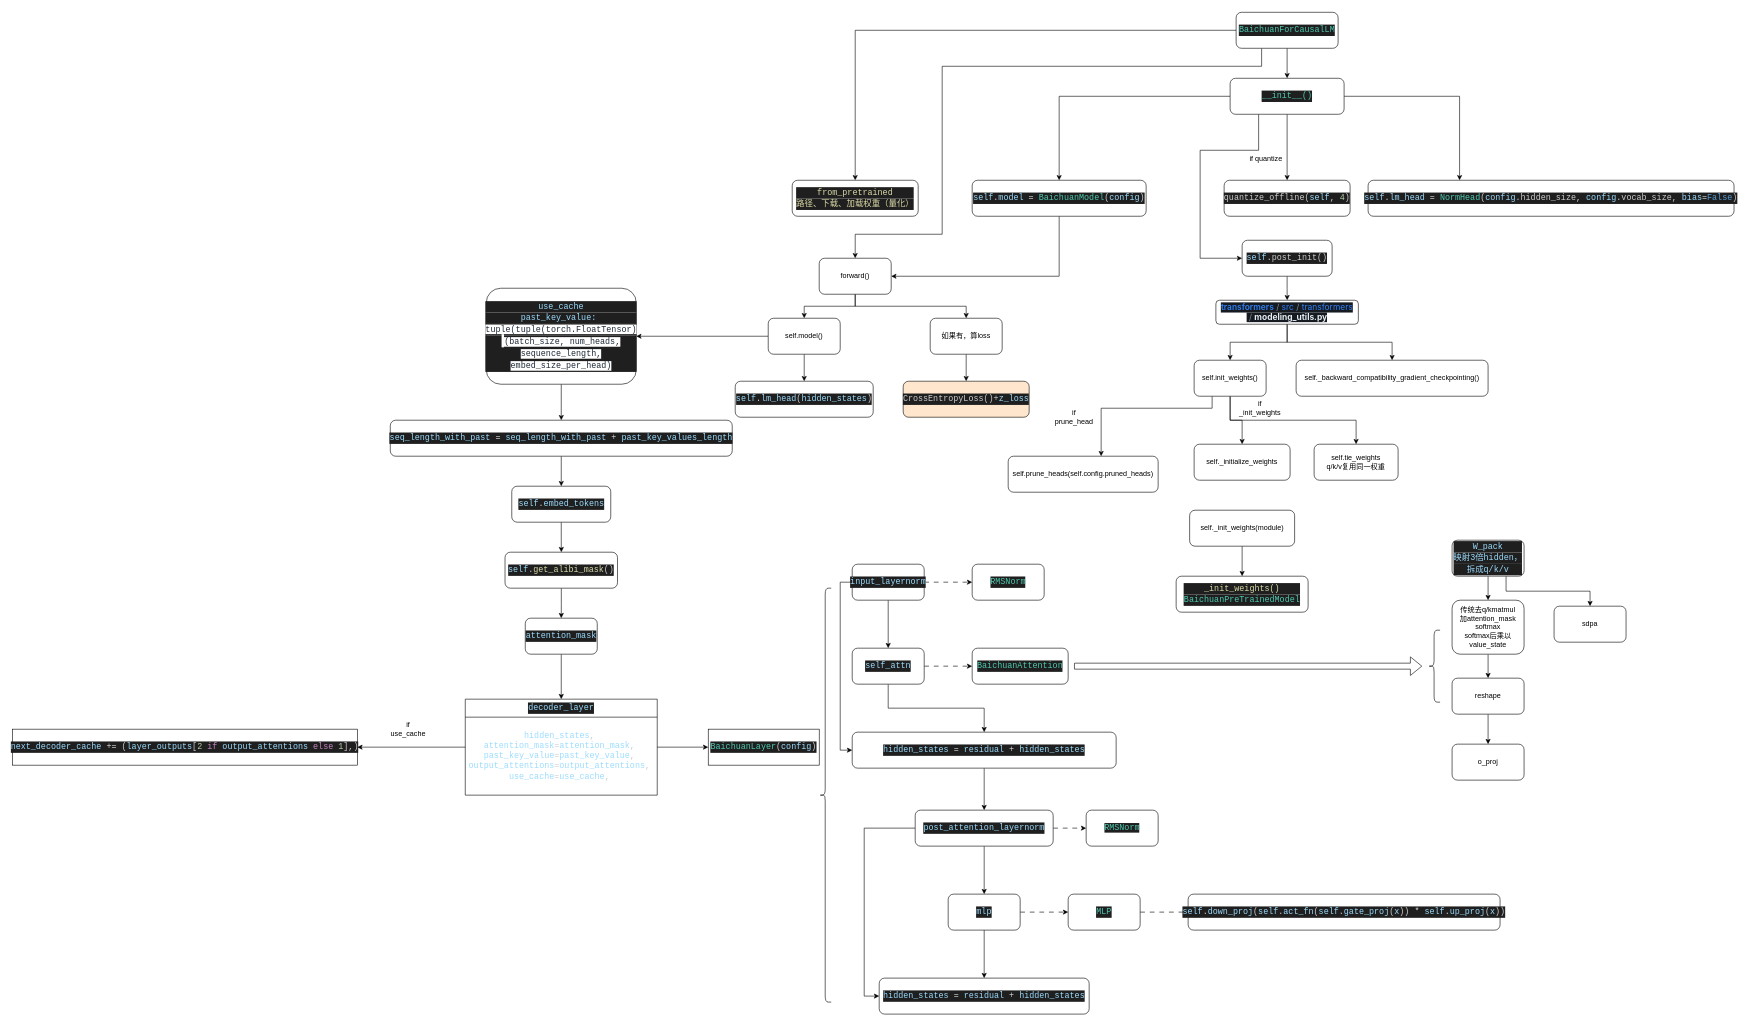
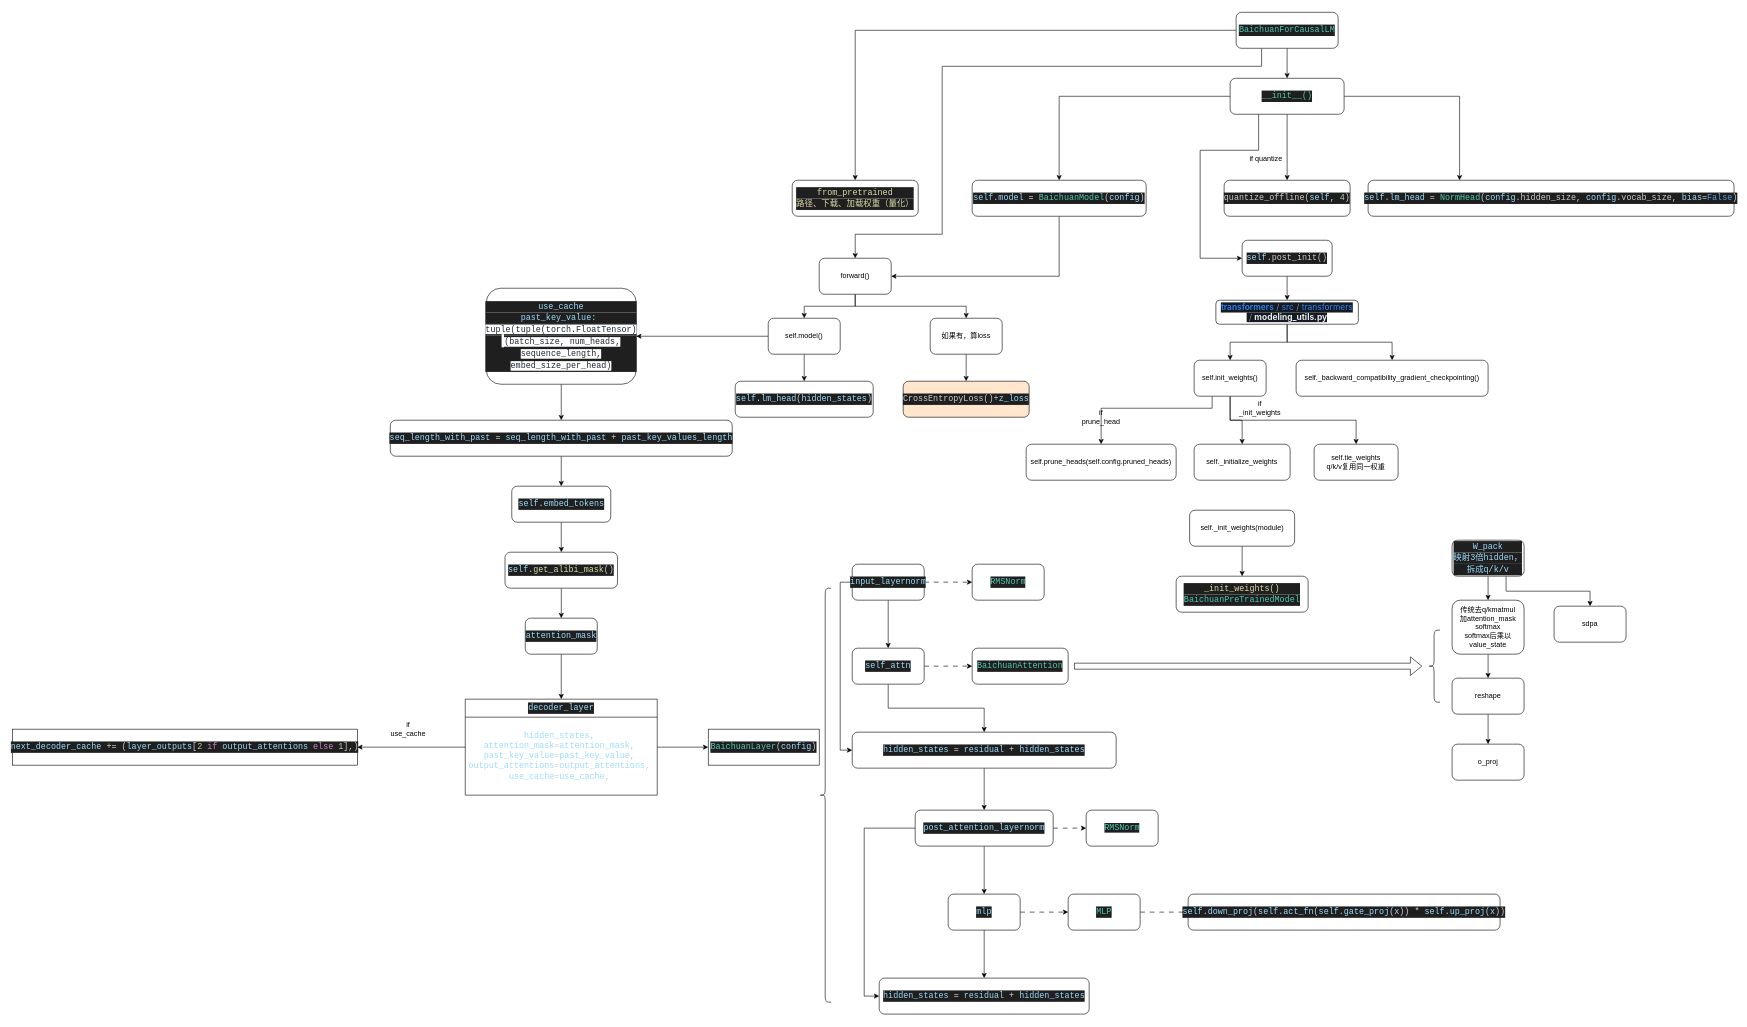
(1074, 417) -> (1101, 417)
(1083, 474) -> (1101, 462)
